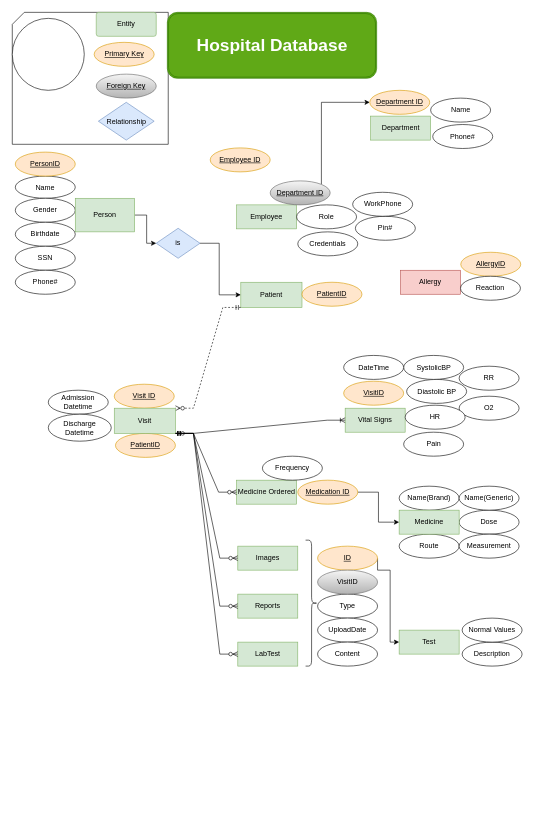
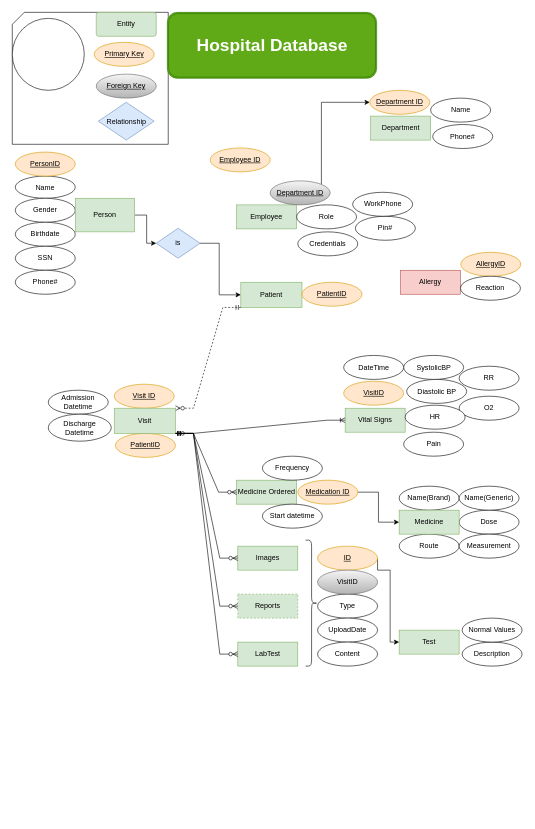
none -> (293, 516)
(268, 606) -> (268, 606)
